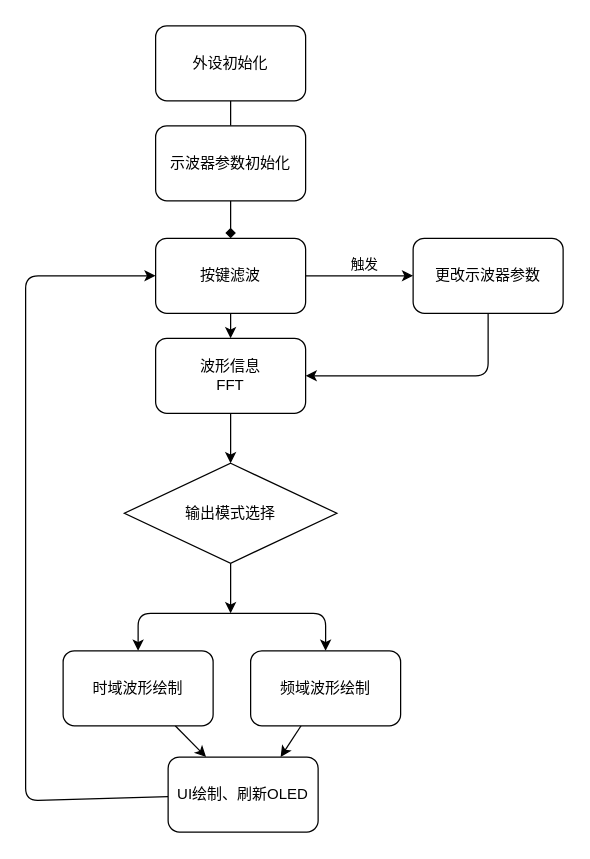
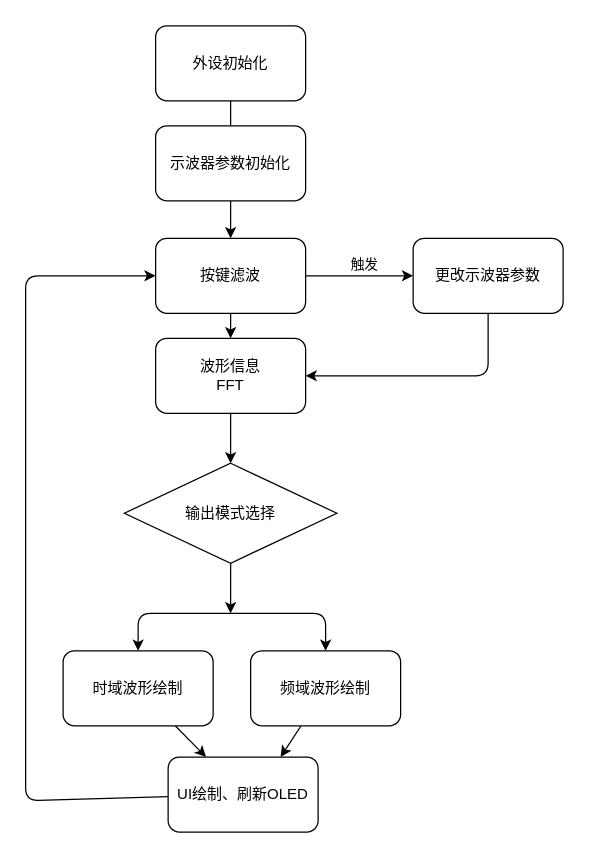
(231, 227) -> (231, 228)
